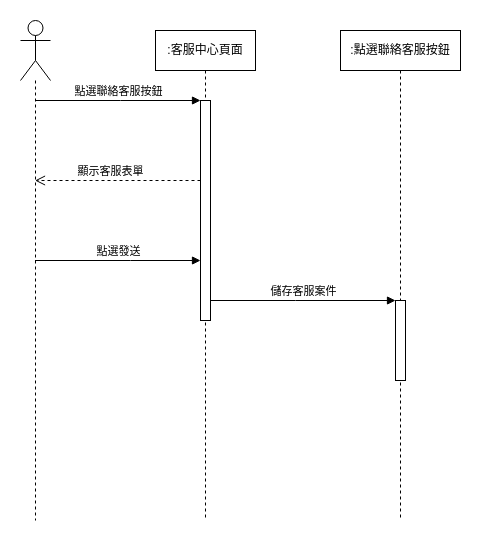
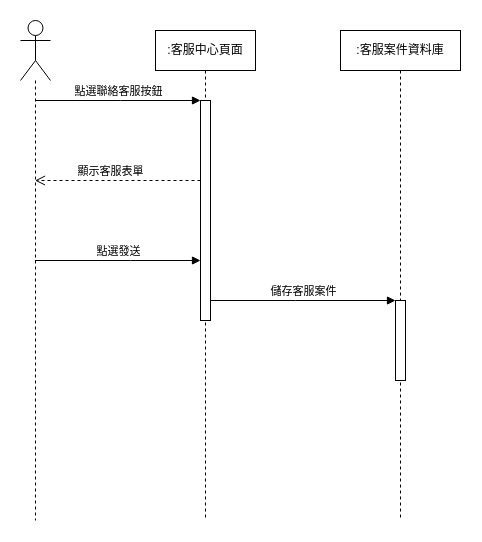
(401, 51) -> (401, 51)
